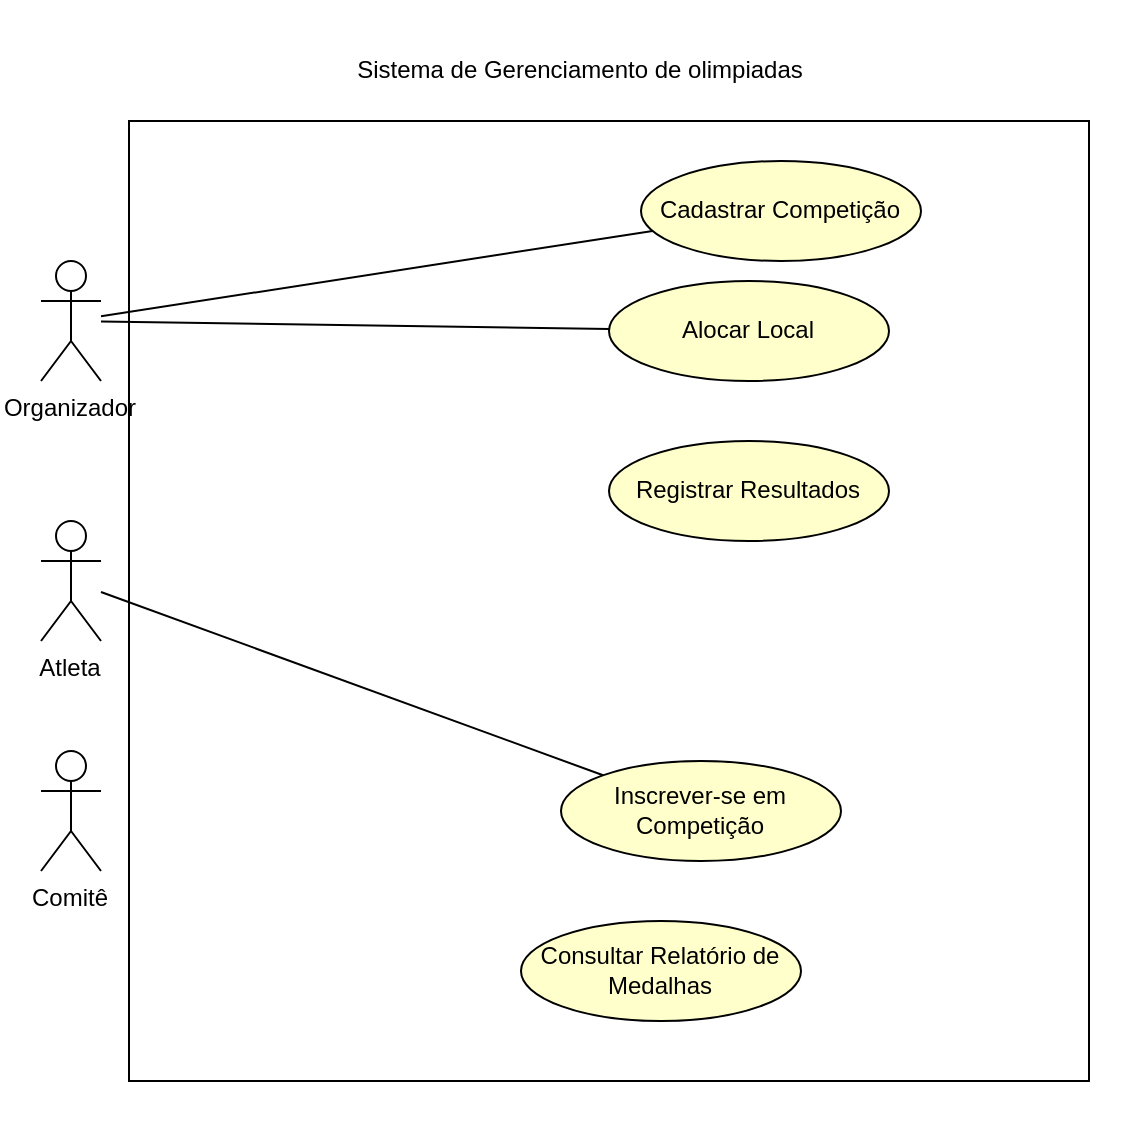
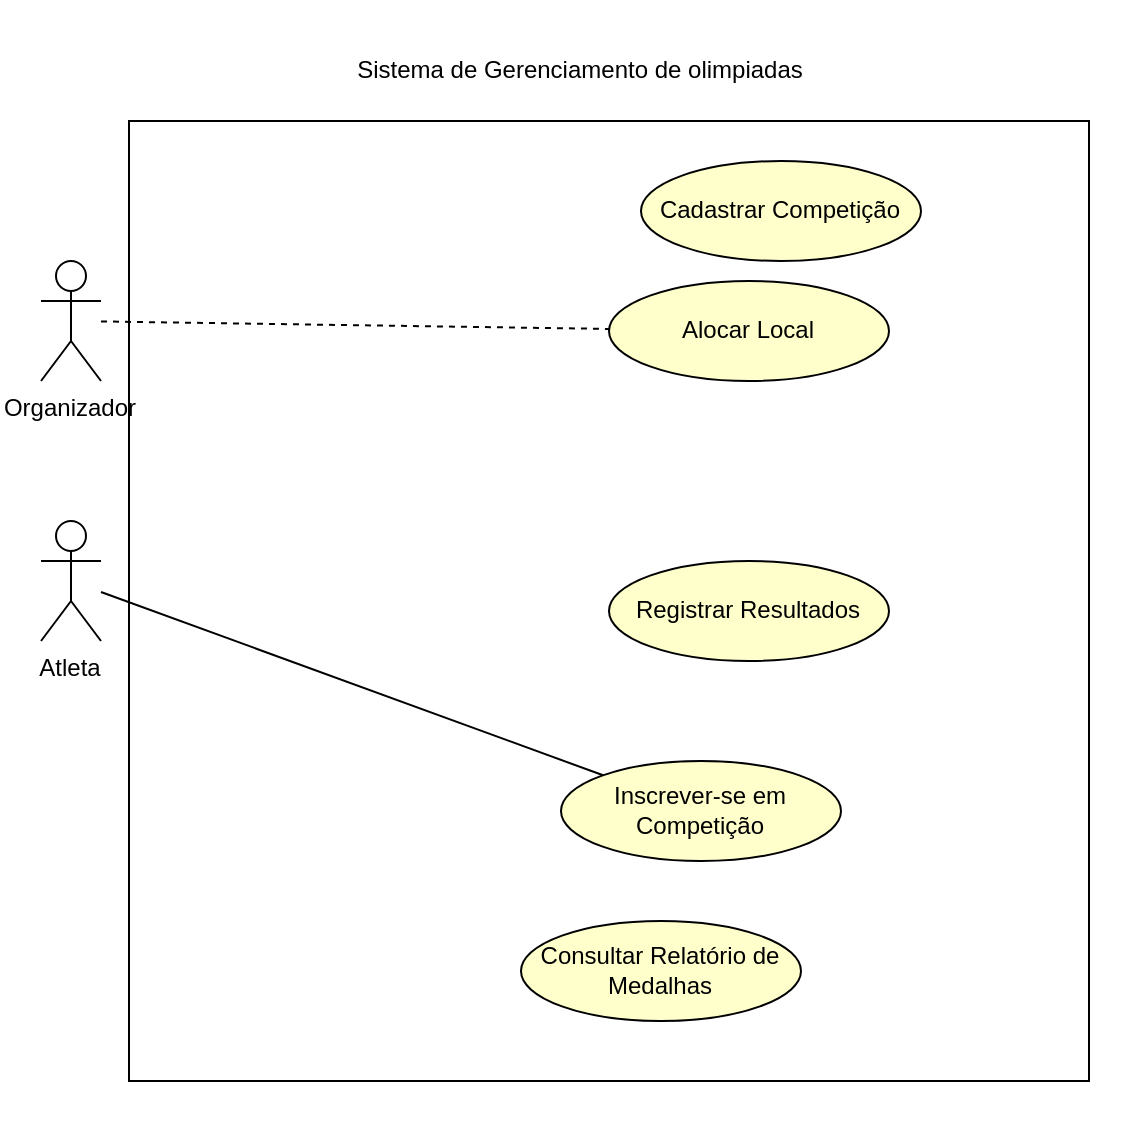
(377, 274) -> none
(354, 325) -> (354, 325)
(749, 491) -> (749, 611)
(71, 811) -> none
